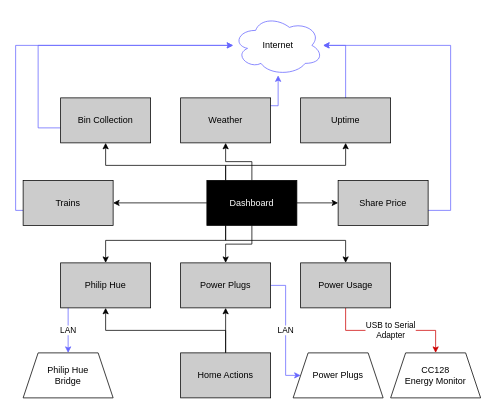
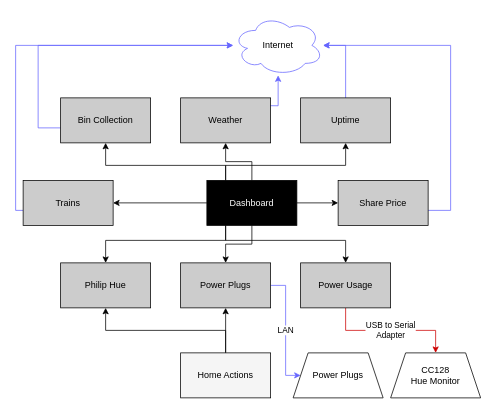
(68, 329) -> none
(68, 375) -> none
(225, 375) -> (225, 375)
(435, 375) -> (435, 375)
